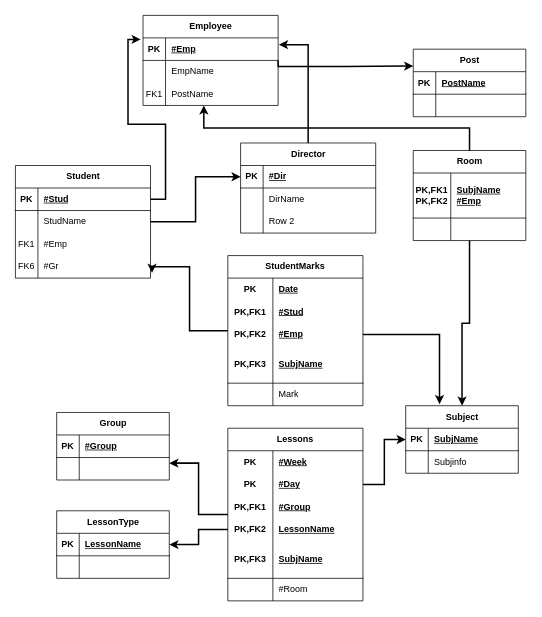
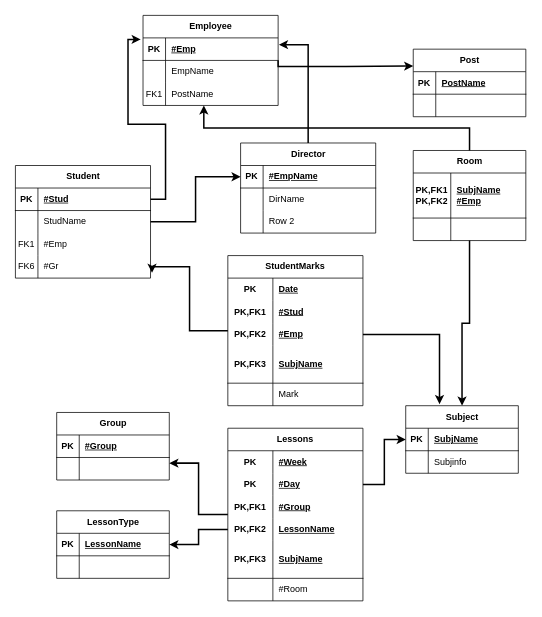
(278, 177) -> (289, 177)
